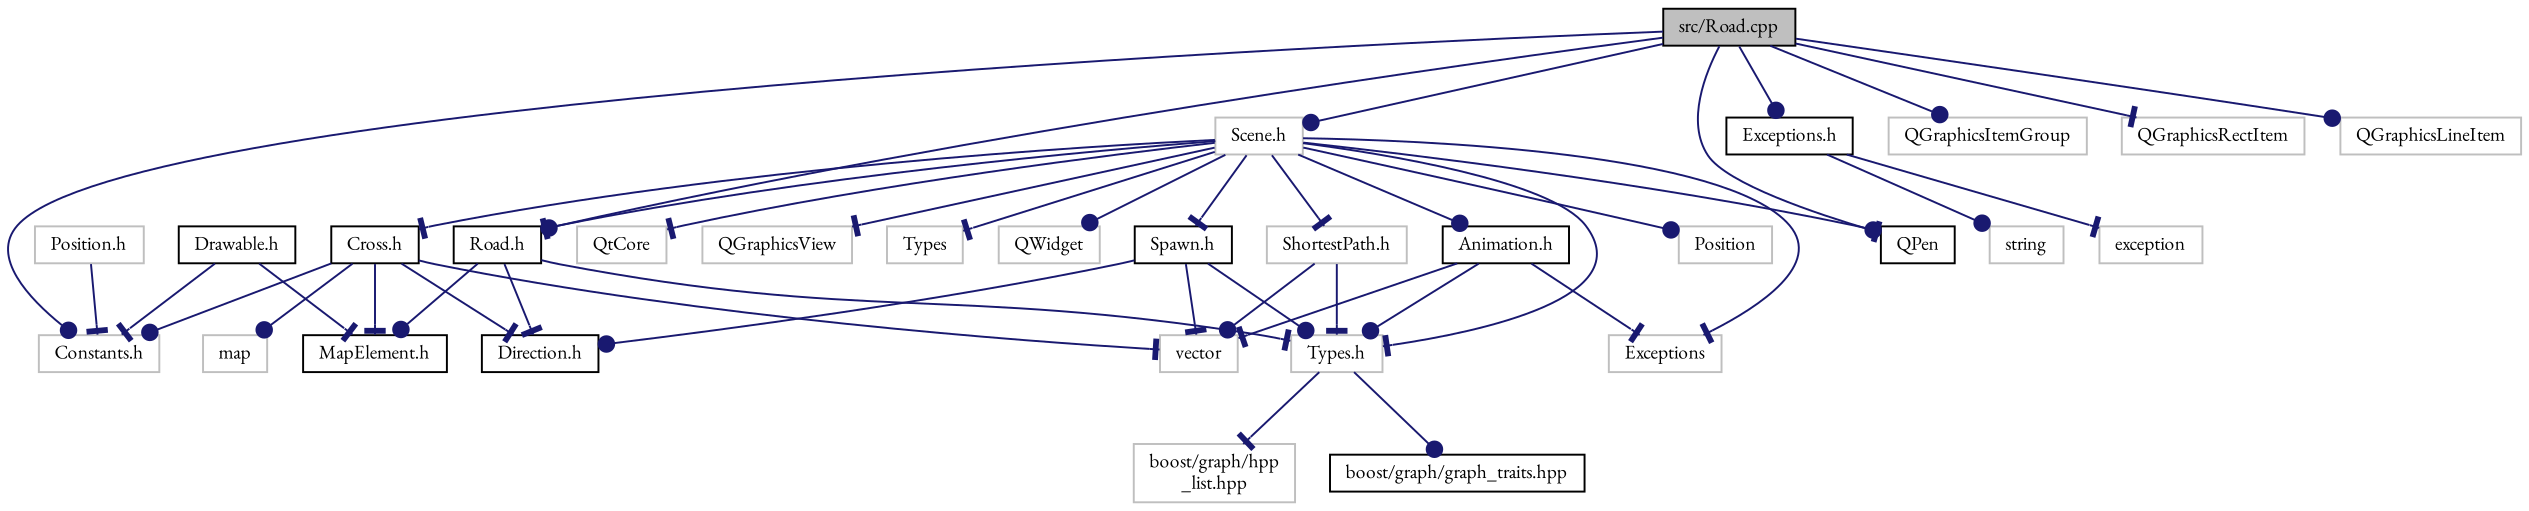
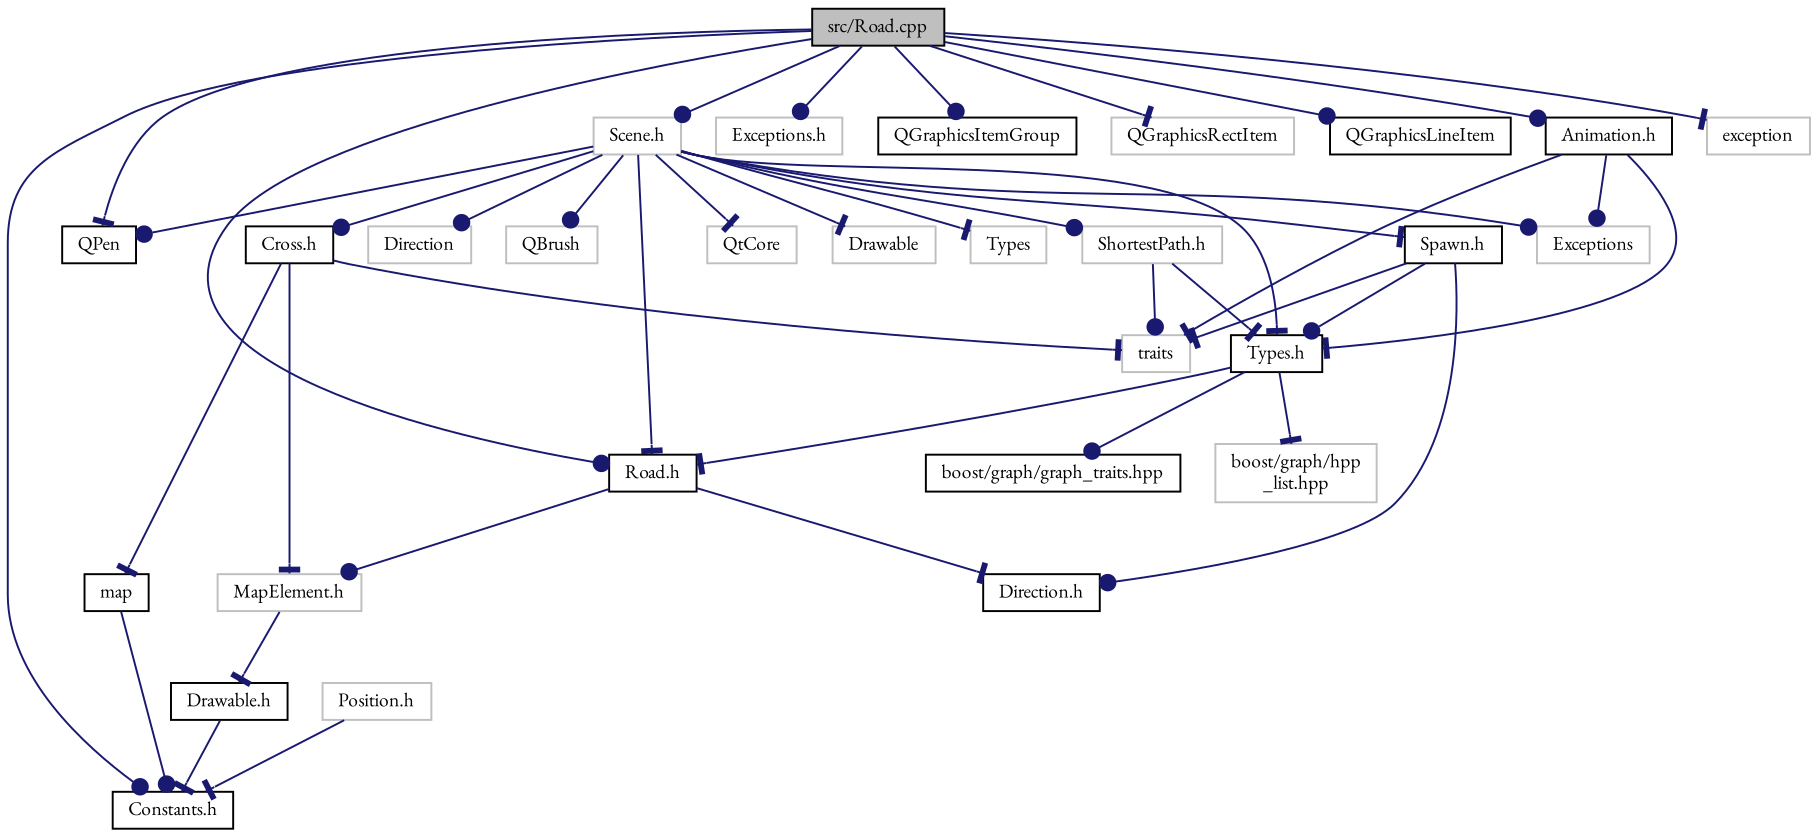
(1790, 136) -> (779, 136)
(1988, 136) -> (977, 136)
(2431, 136) -> (1420, 136)
(1627, 164) -> (1100, 194)
(683, 186) -> (471, 188)
(1295, 187) -> (970, 208)
(1375, 187) -> (1238, 72)
(1968, 190) -> (1322, 65)
(777, 245) -> (884, 245)
(1049, 245) -> (420, 245)
(1725, 245) -> (552, 245)
(2027, 245) -> none
(295, 291) -> (262, 643)
(316, 291) -> (206, 414)
(1428, 295) -> (1567, 311)
(244, 296) -> (143, 694)
(456, 298) -> none
(1584, 298) -> (1602, 183)
(966, 306) -> (969, 419)
(99, 354) -> (173, 810)
(235, 354) -> (117, 593)
(375, 354) -> (290, 593)
(1199, 354) -> (1156, 354)
(1337, 354) -> (1277, 354)
